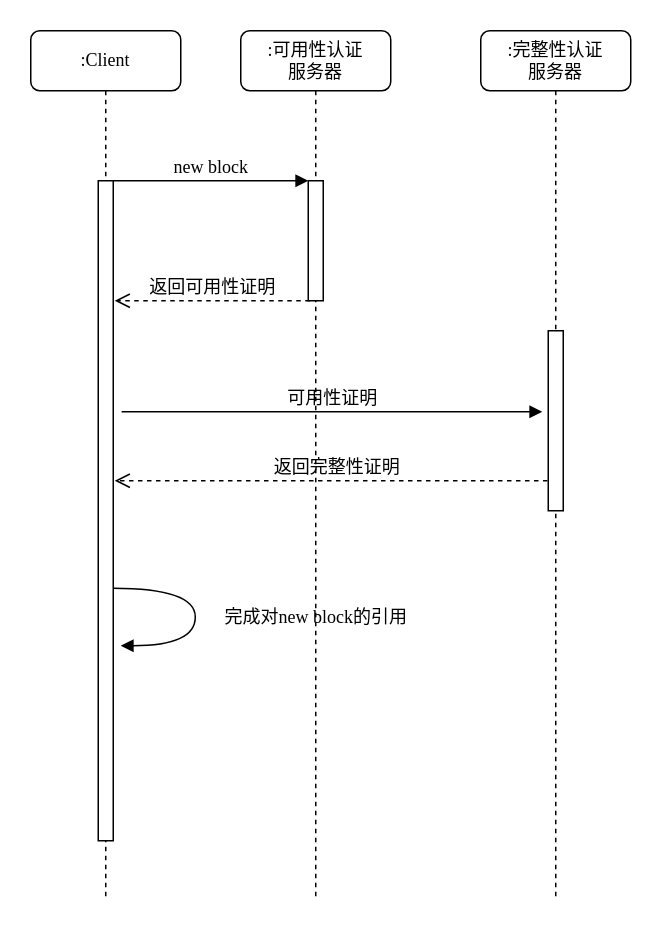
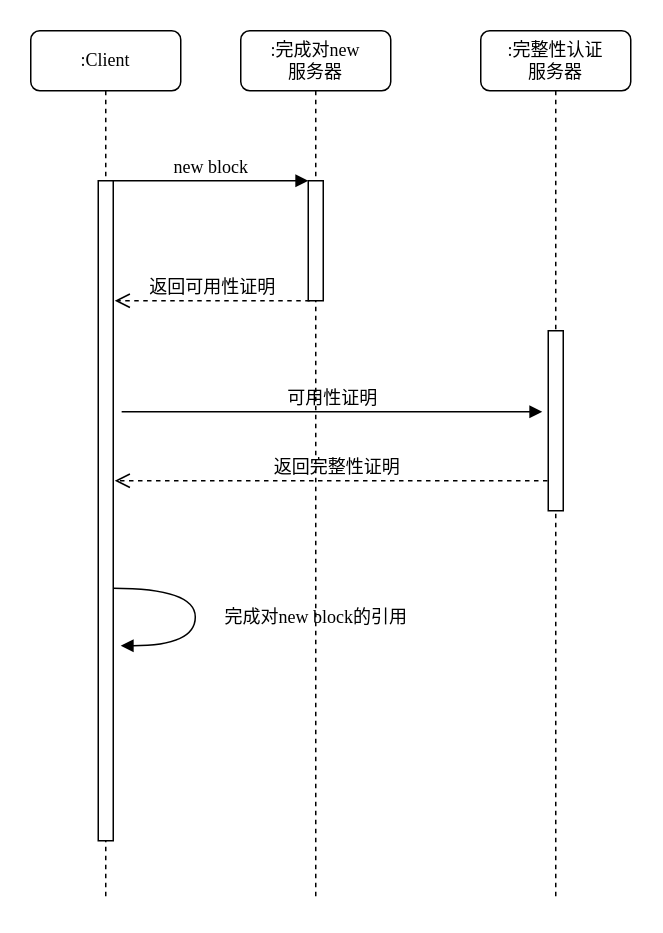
(316, 61) -> (316, 61)
